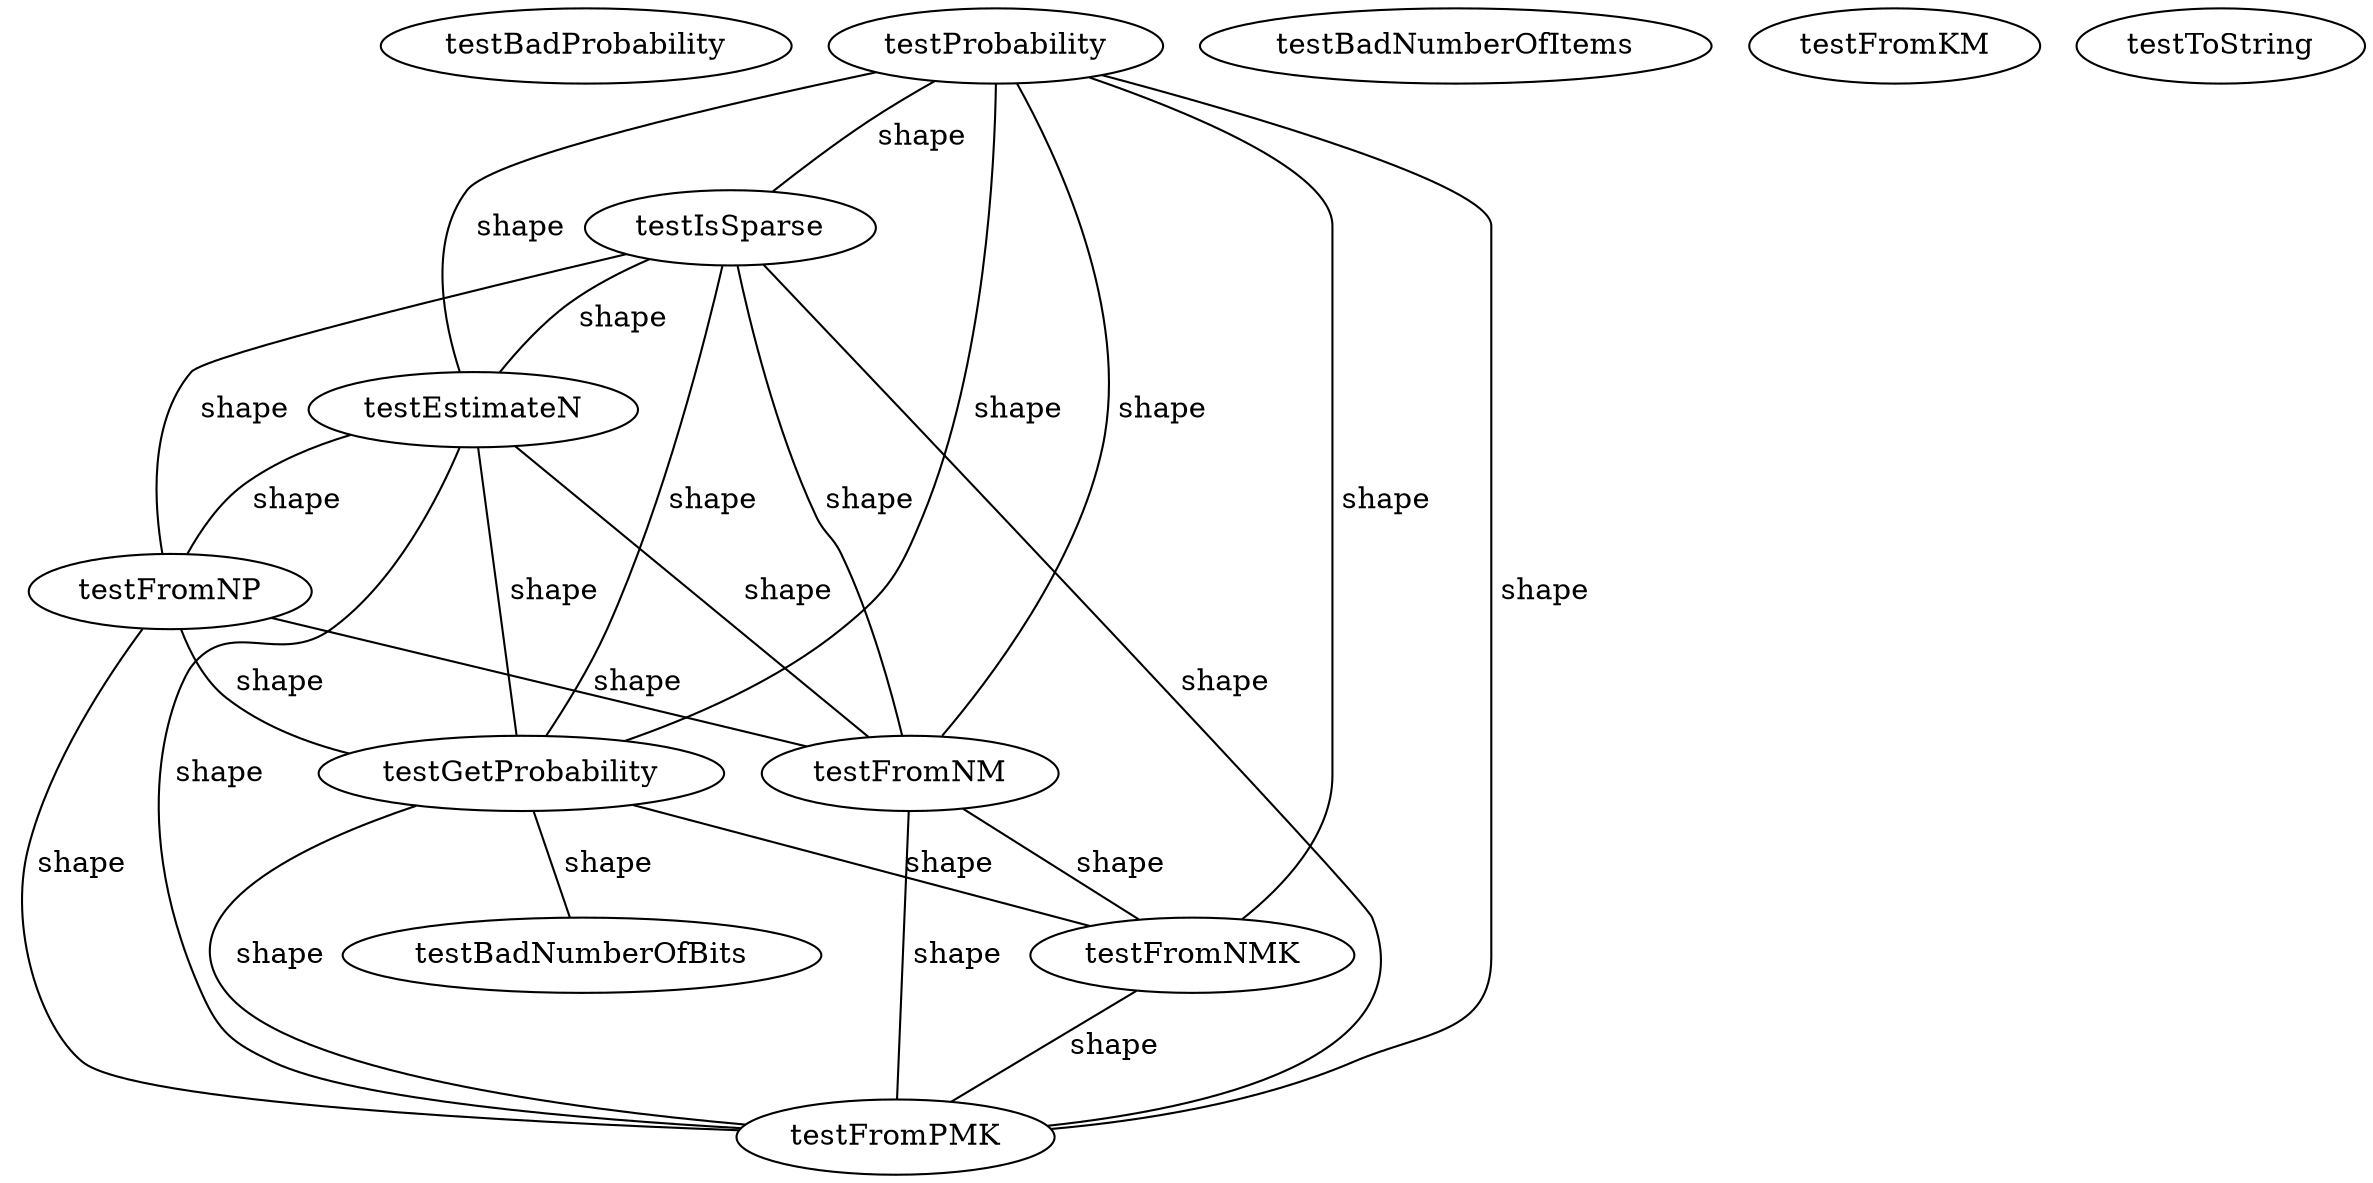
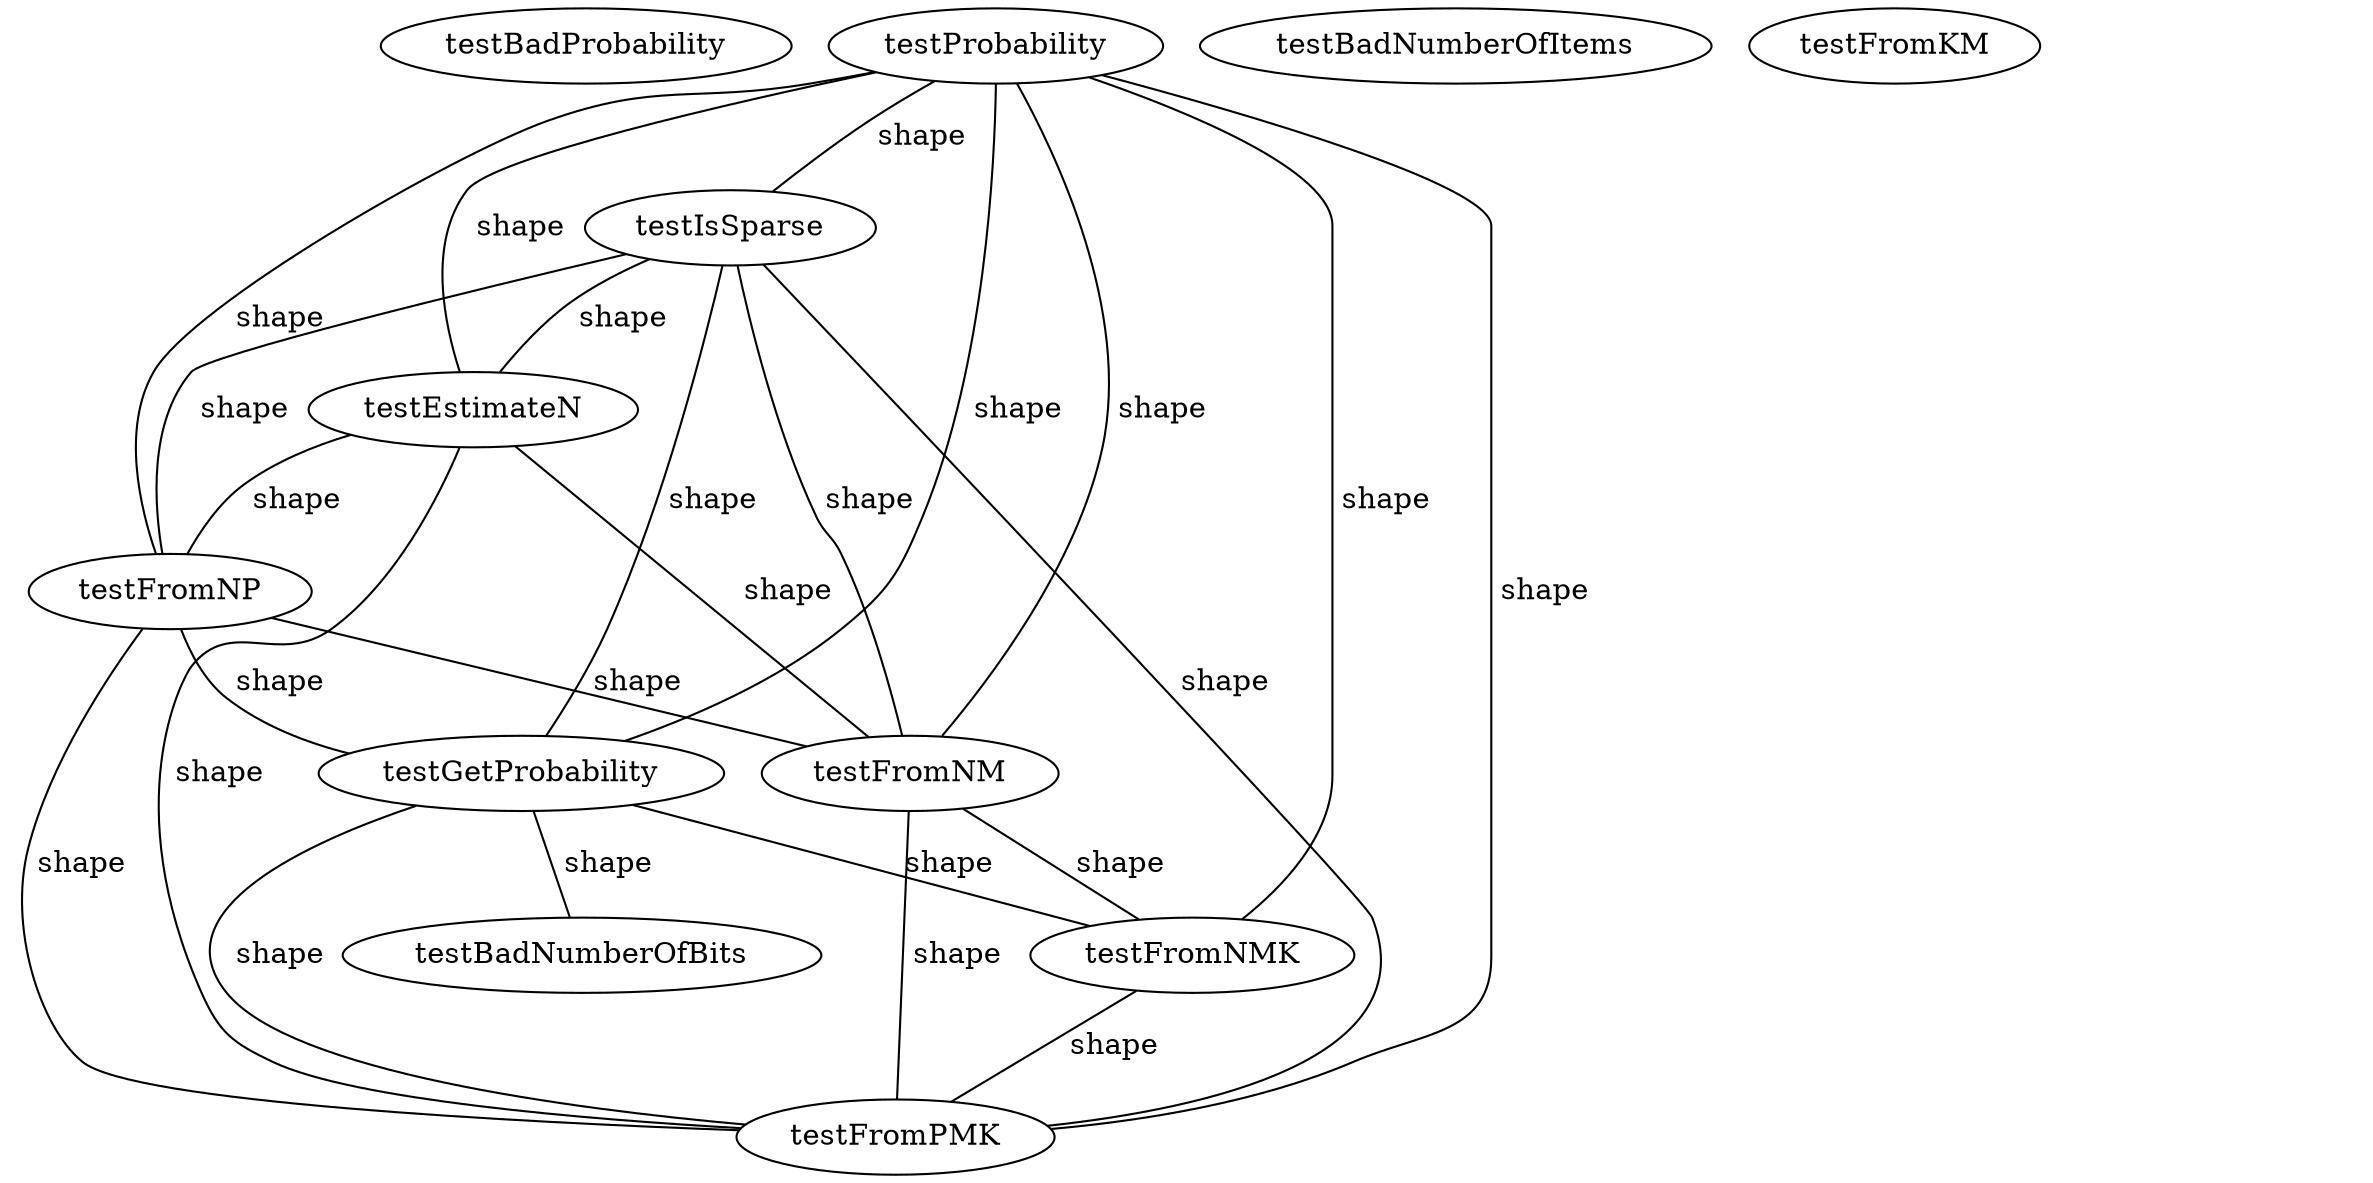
(2221, 46) -> none
none -> (401, 192)
(497, 592) -> none
